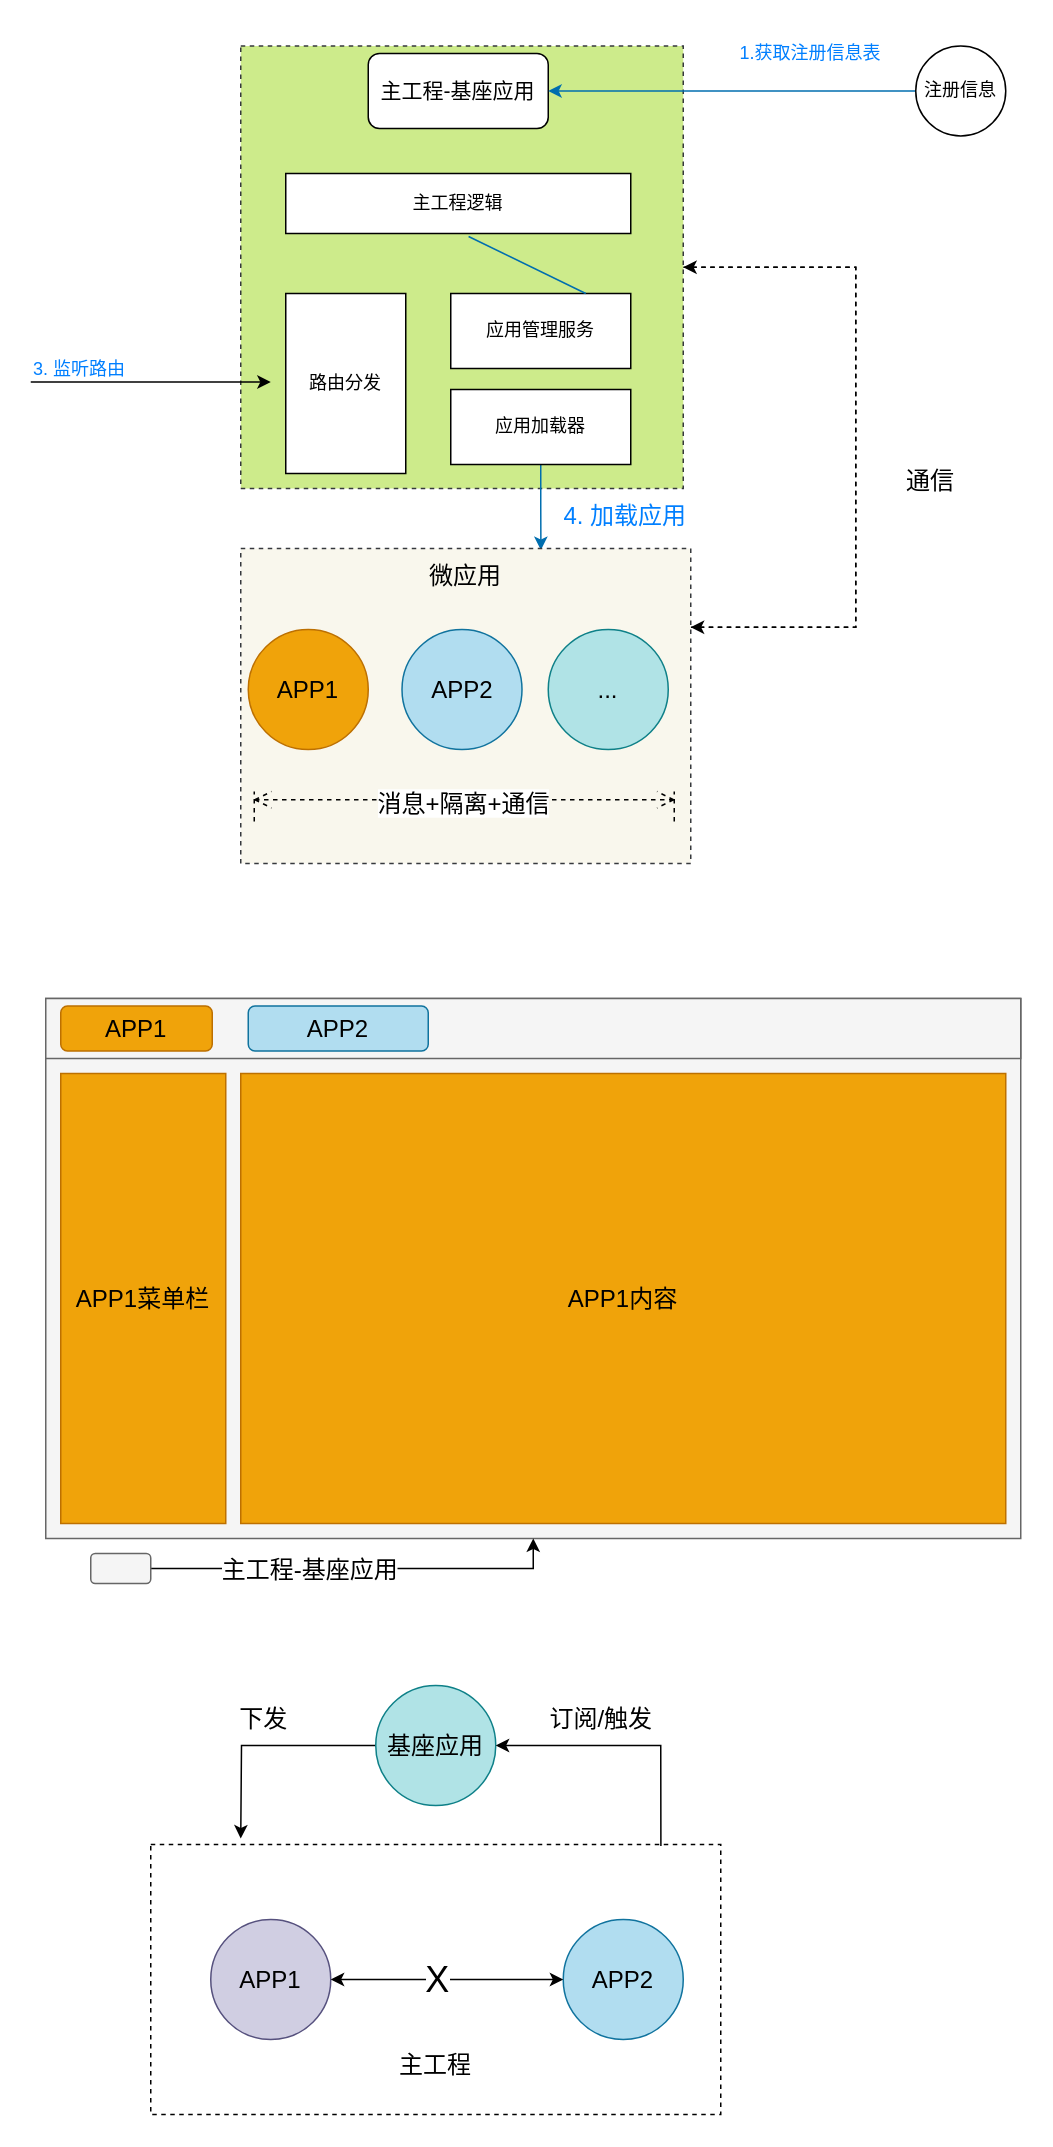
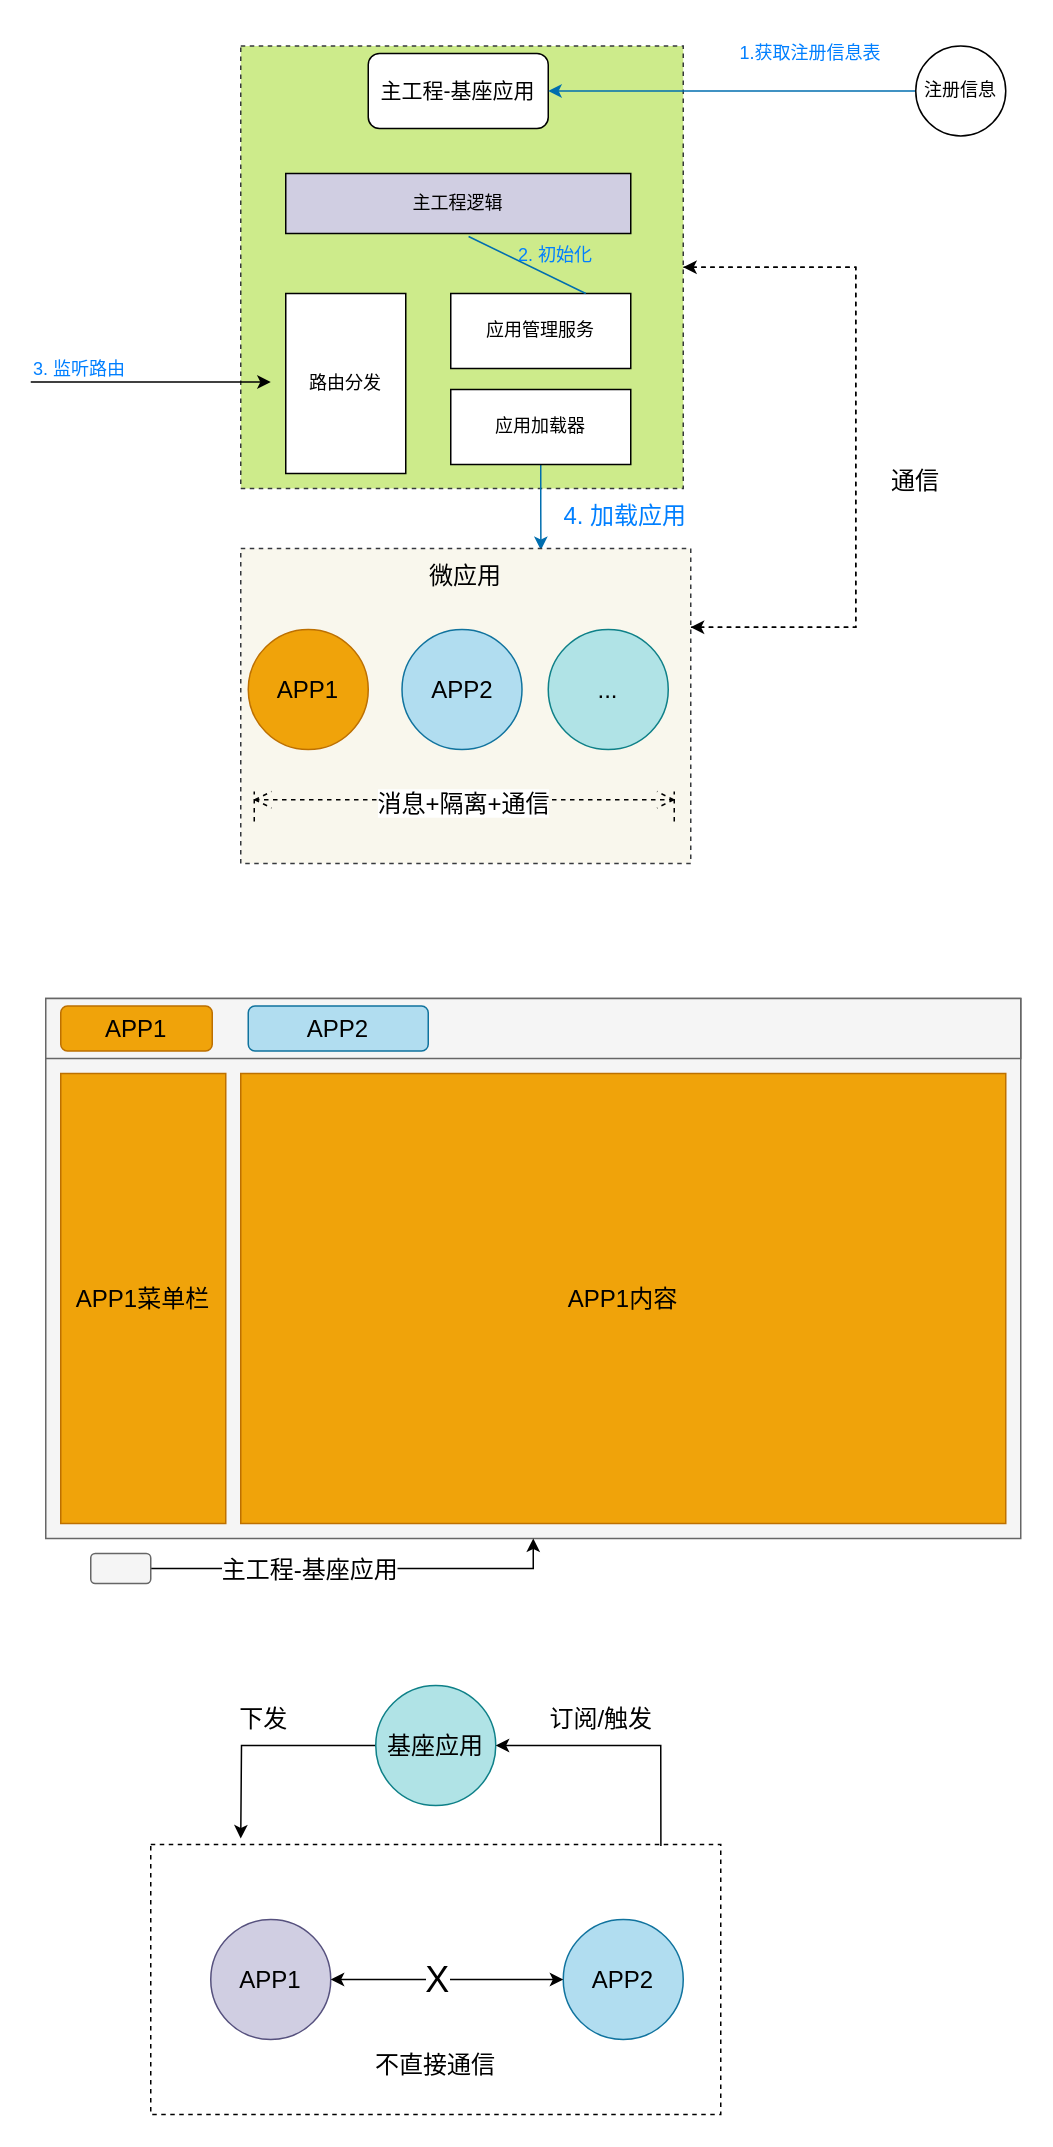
(458, 203) -> (458, 203)
none -> (556, 256)
(931, 481) -> (916, 481)
(436, 2062) -> (436, 2062)
